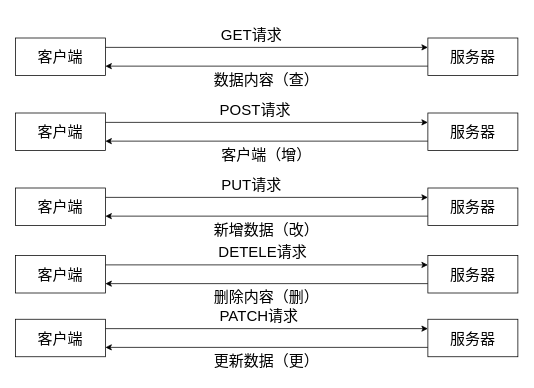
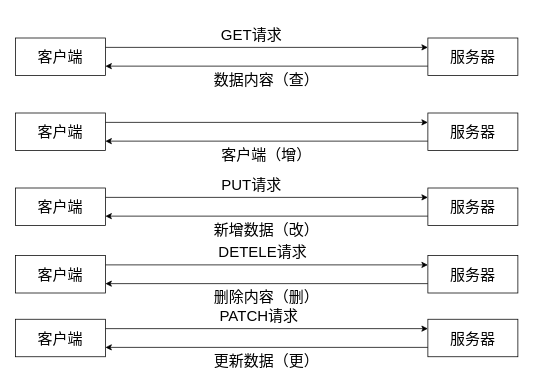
(255, 109) -> none
